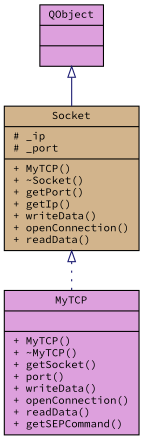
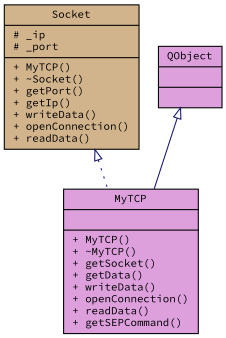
(72, 92) -> (166, 154)
(39, 377) -> (108, 275)
